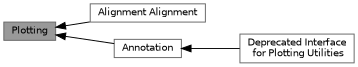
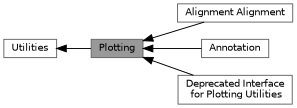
none -> (30, 48)
(215, 48) -> (173, 68)
